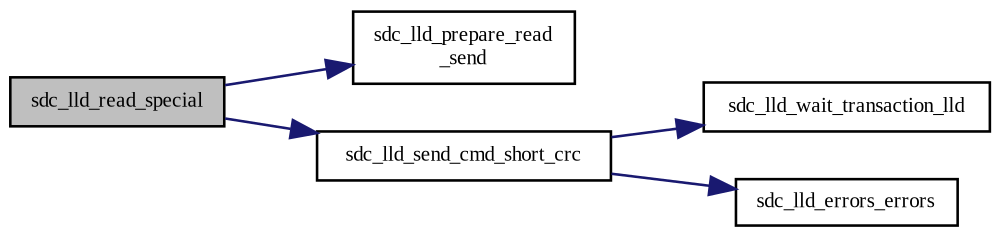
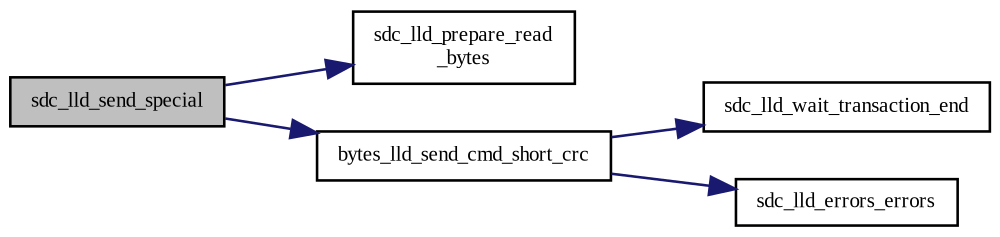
(464, 48) -> (464, 48)
(117, 102) -> (117, 102)
(847, 107) -> (847, 107)
(464, 156) -> (464, 156)
